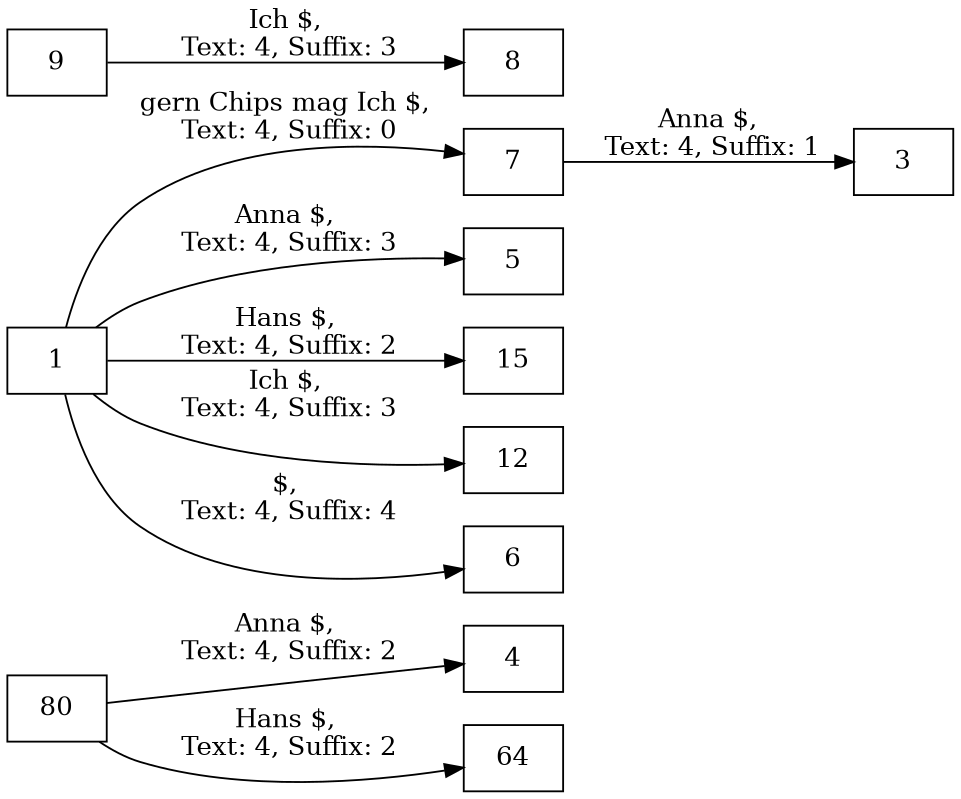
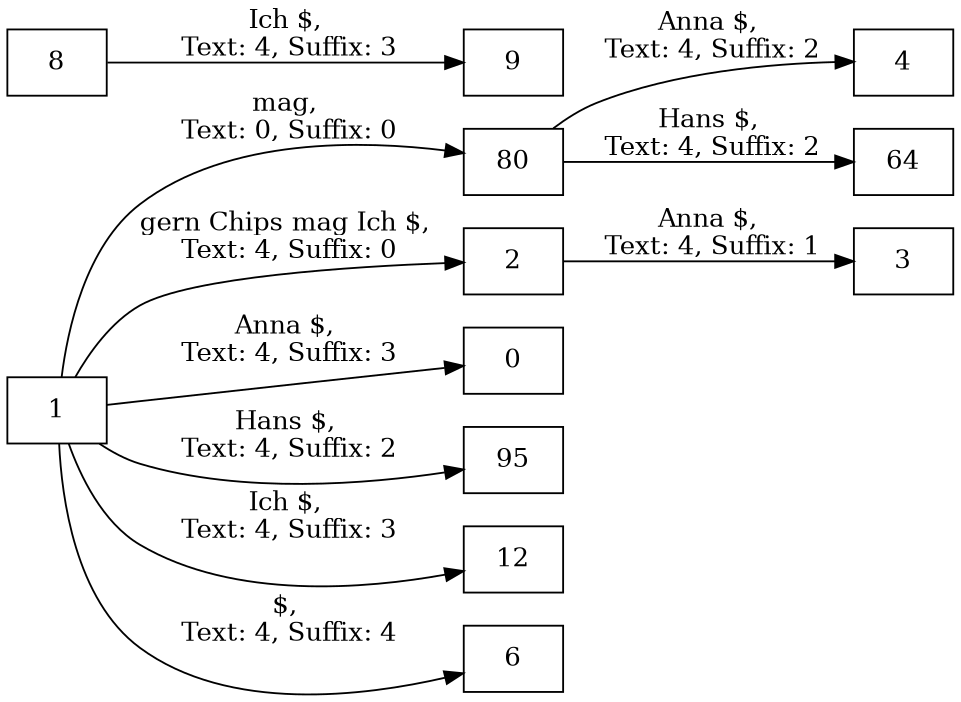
(276, 63) -> (276, 63)
(513, 162) -> (513, 261)
none -> (194, 174)
(513, 261) -> (513, 361)
(513, 361) -> (513, 460)
